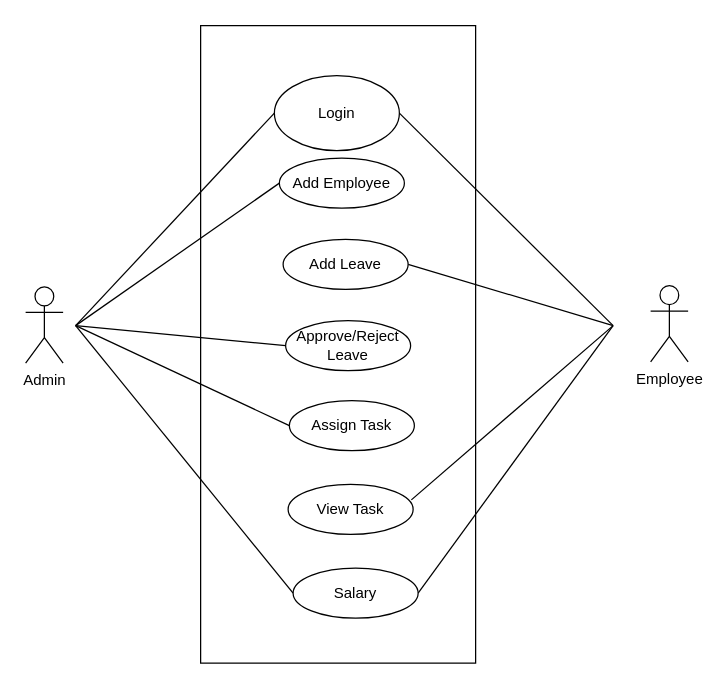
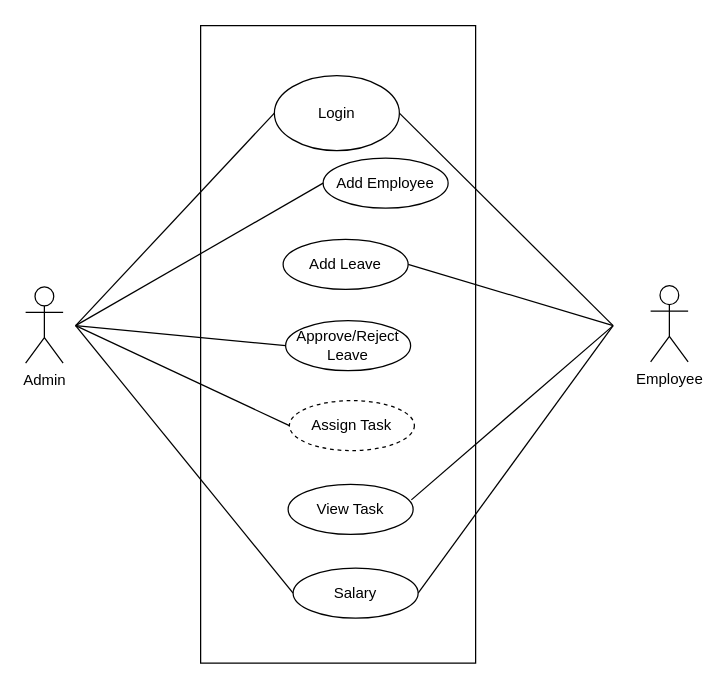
(342, 183) -> (386, 183)
(352, 426) -> (352, 426)
